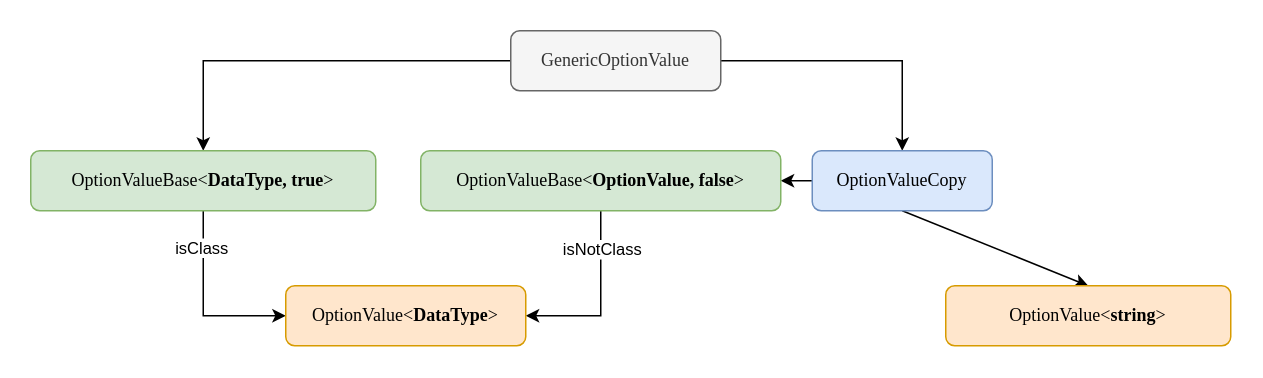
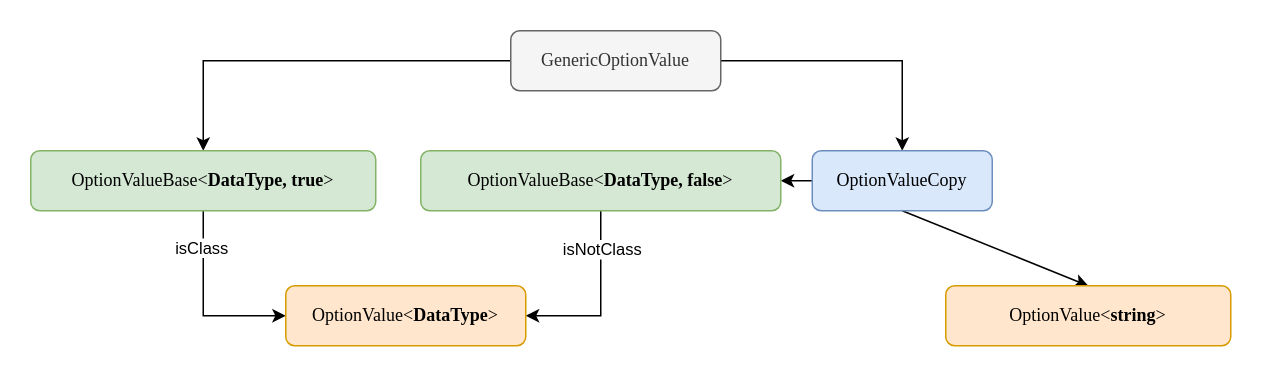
(601, 181) -> (601, 181)
